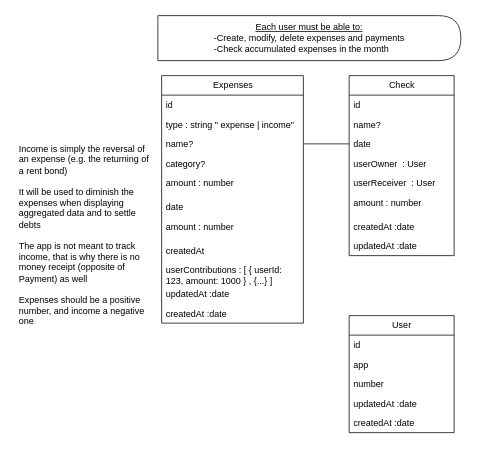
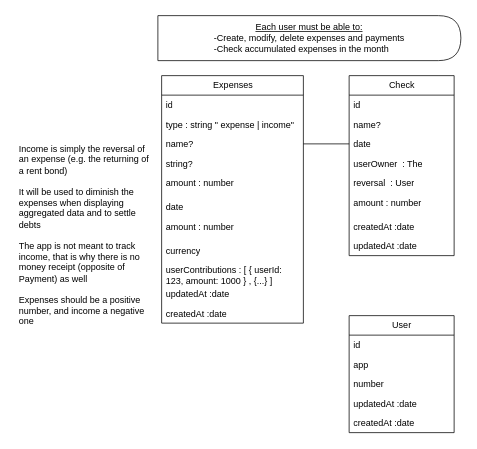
(189, 164) -> (183, 164)
(394, 164) -> (392, 164)
(399, 184) -> (389, 184)
(189, 251) -> (186, 251)
